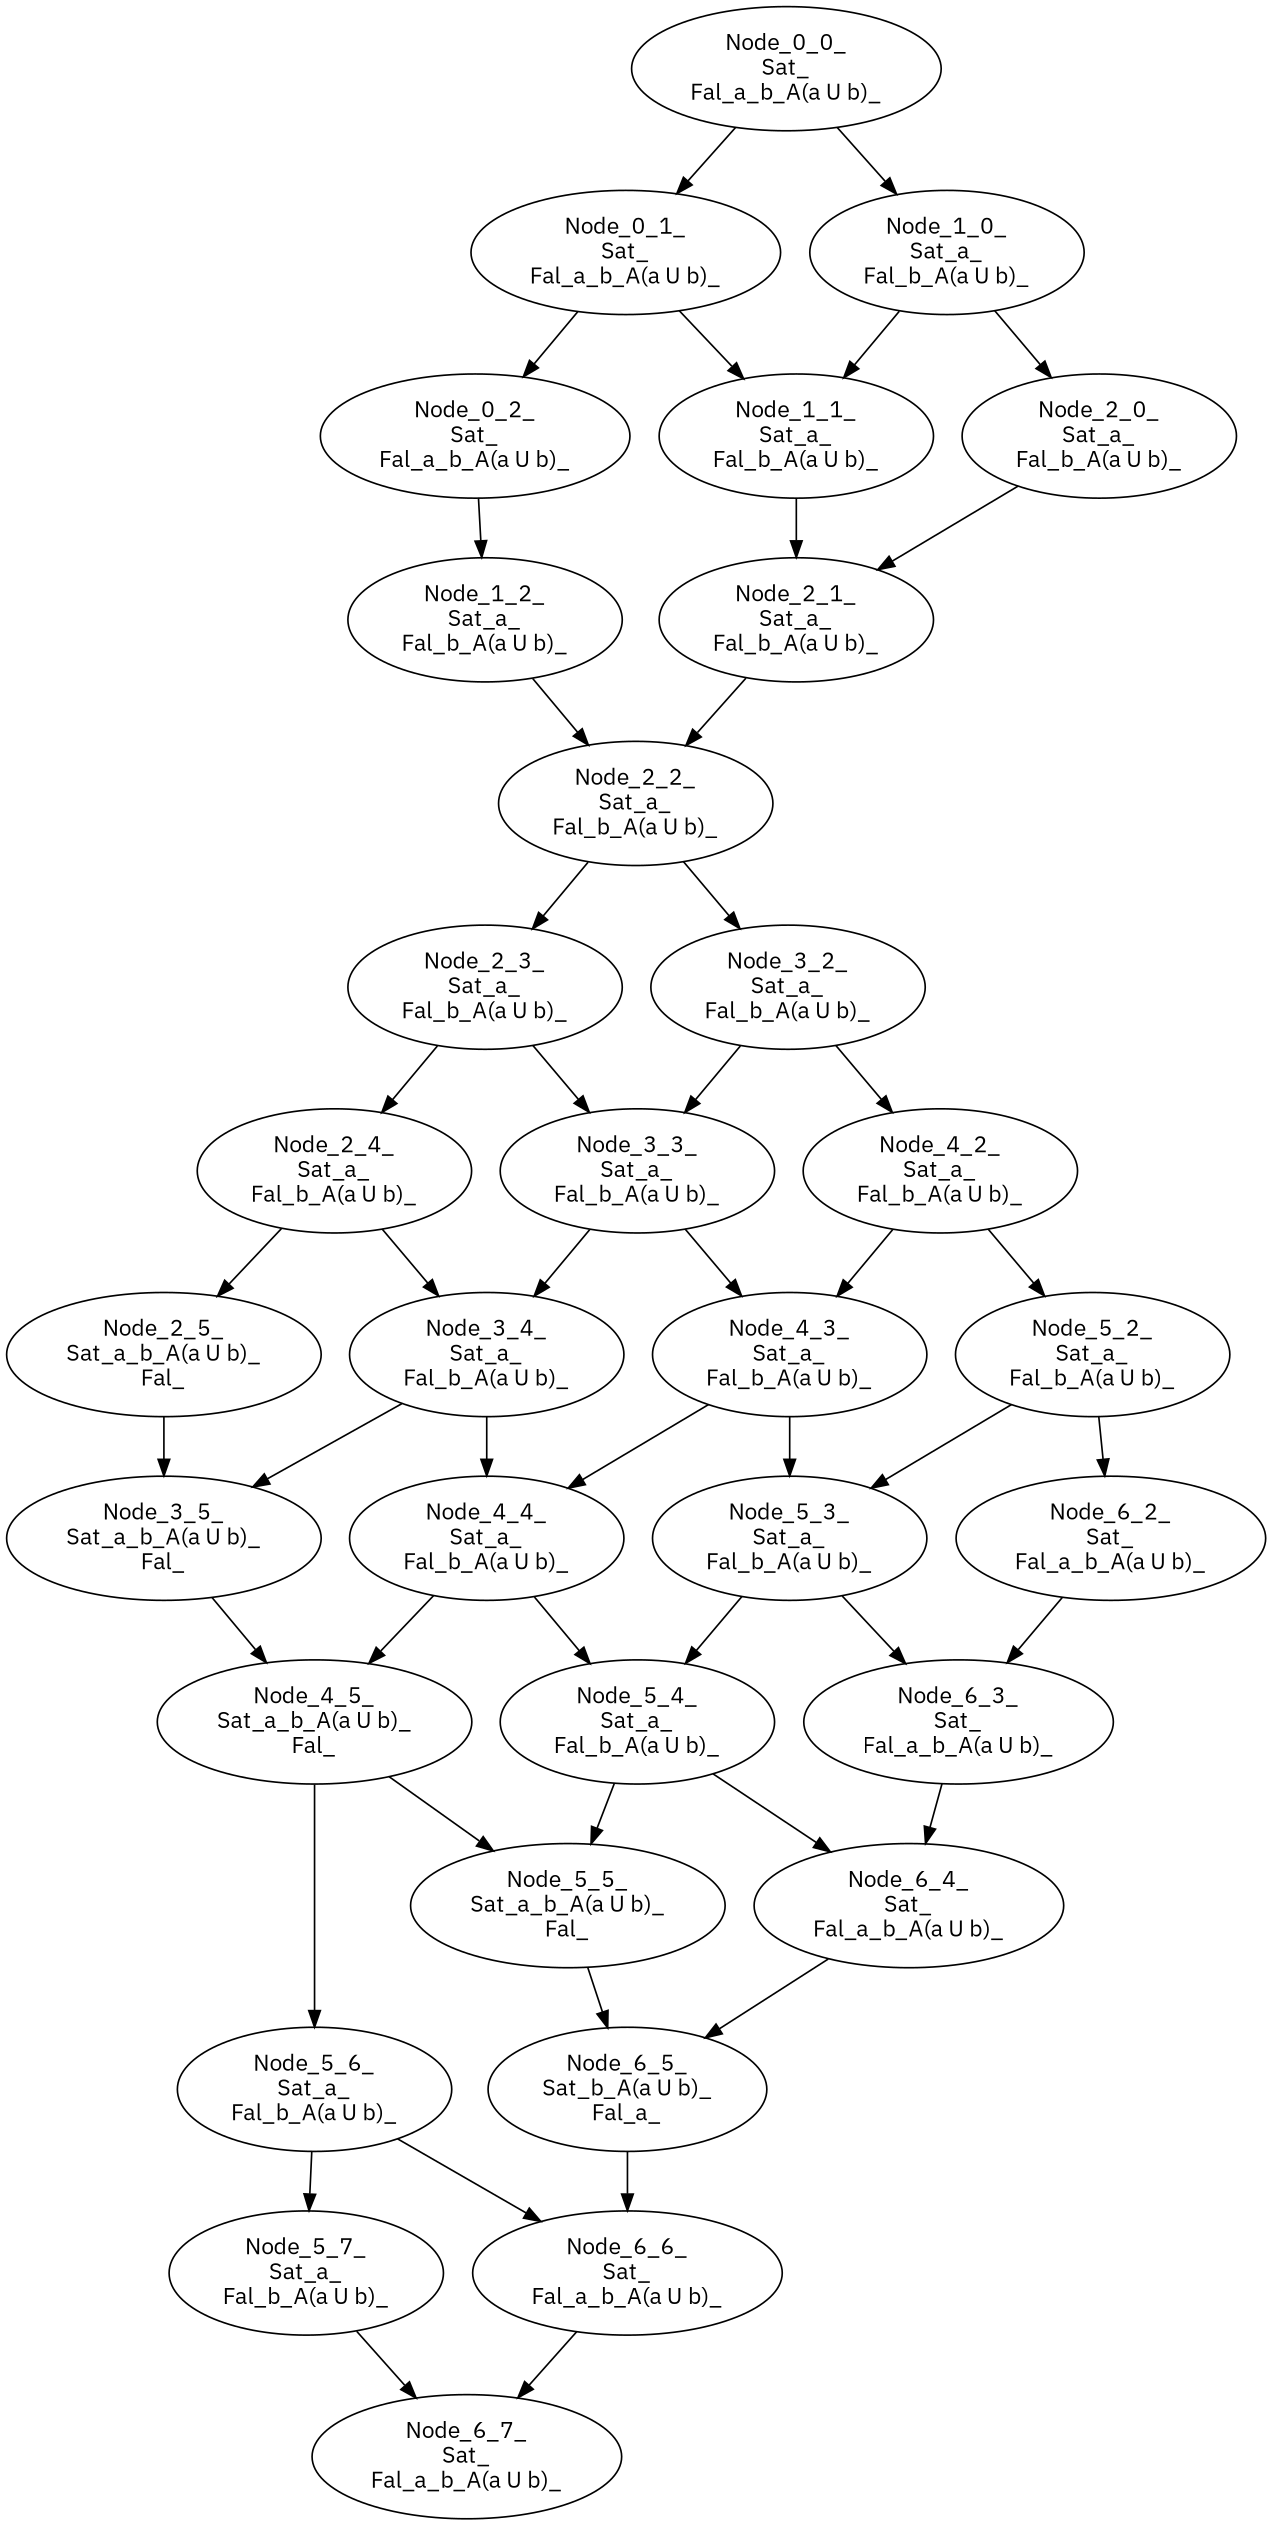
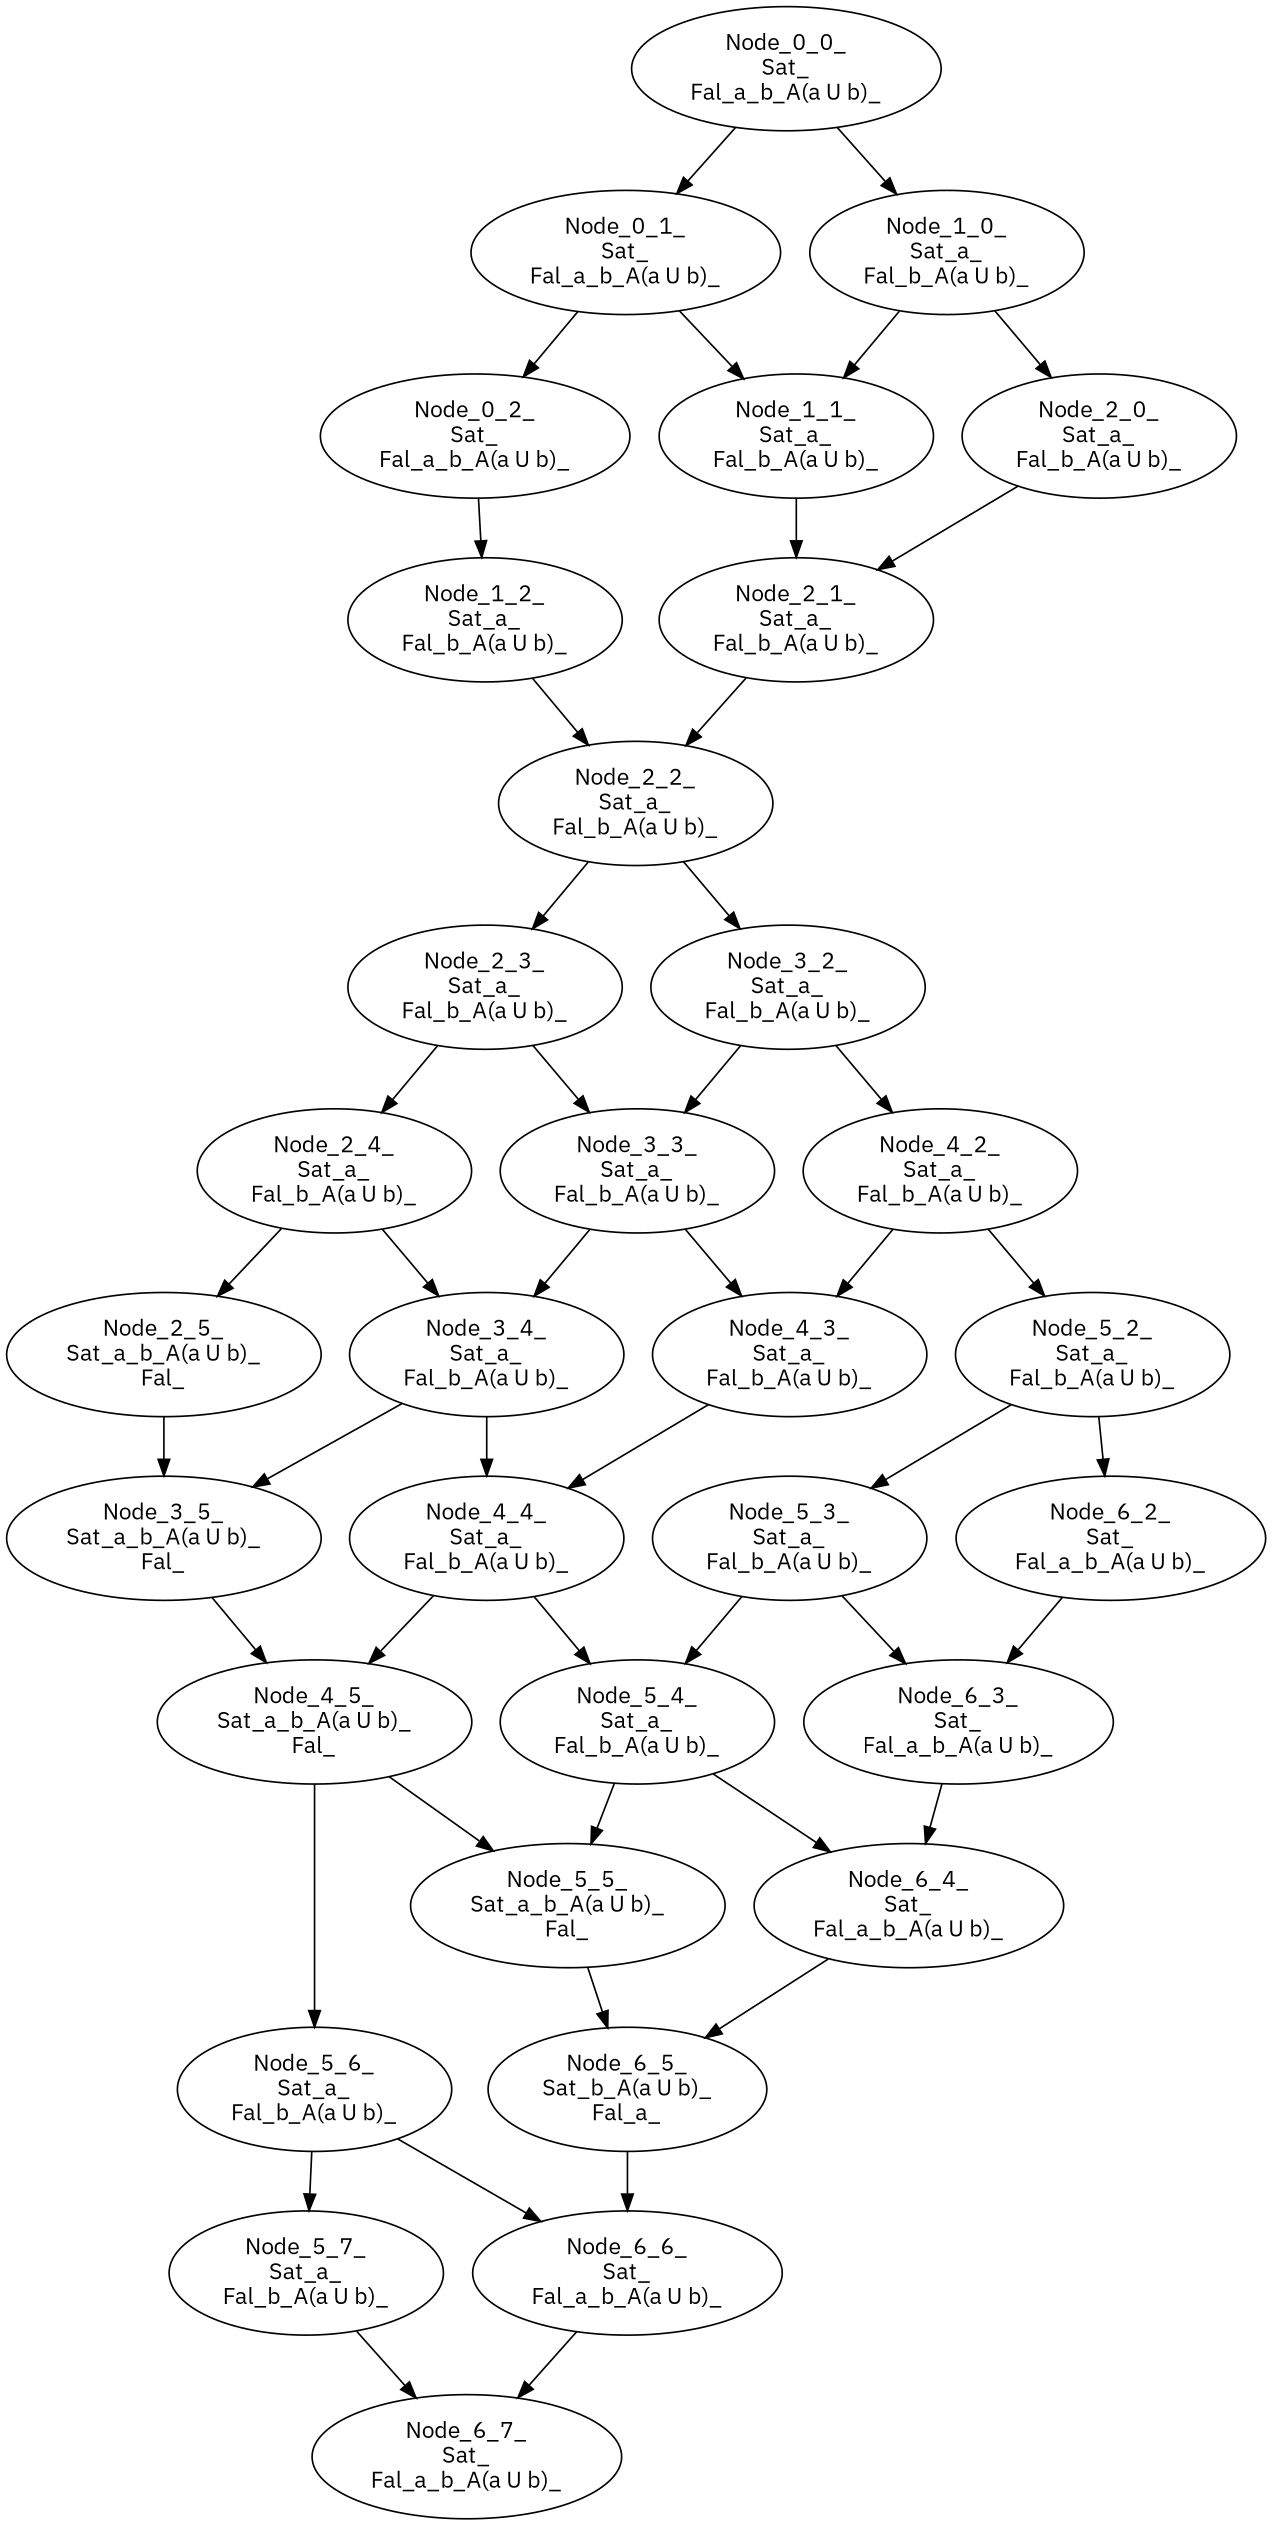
(790, 1438) -> none
